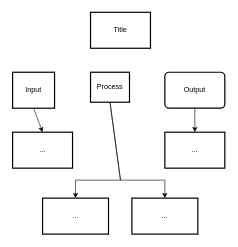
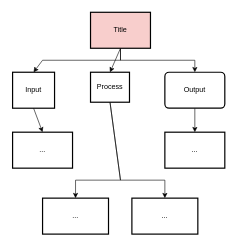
(120, 30) -> (120, 30)
none -> (114, 62)
none -> (195, 62)
none -> (40, 64)
